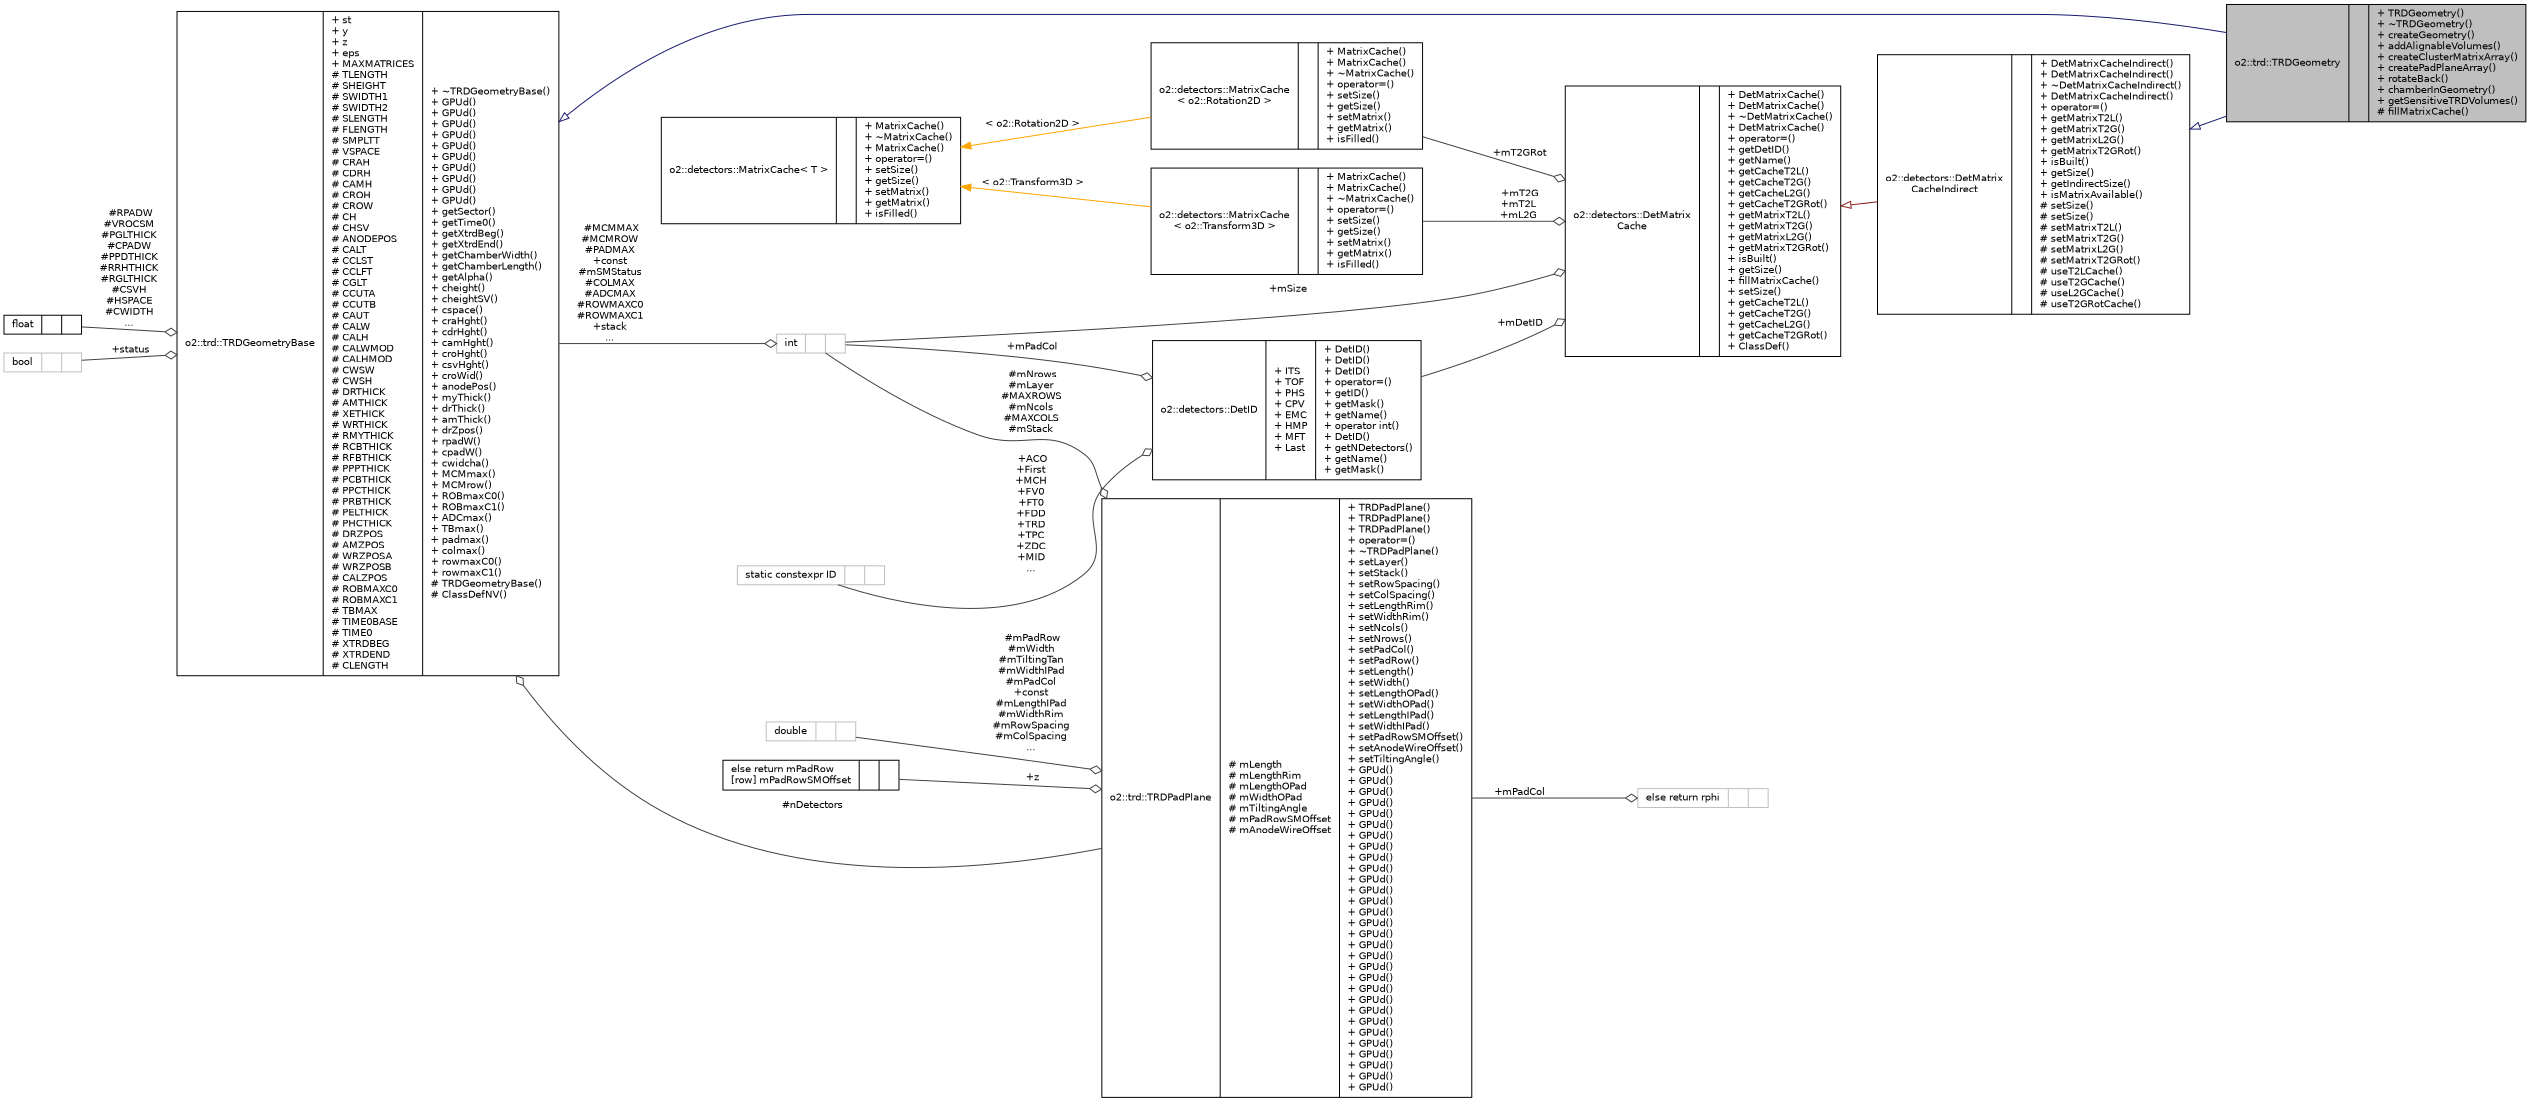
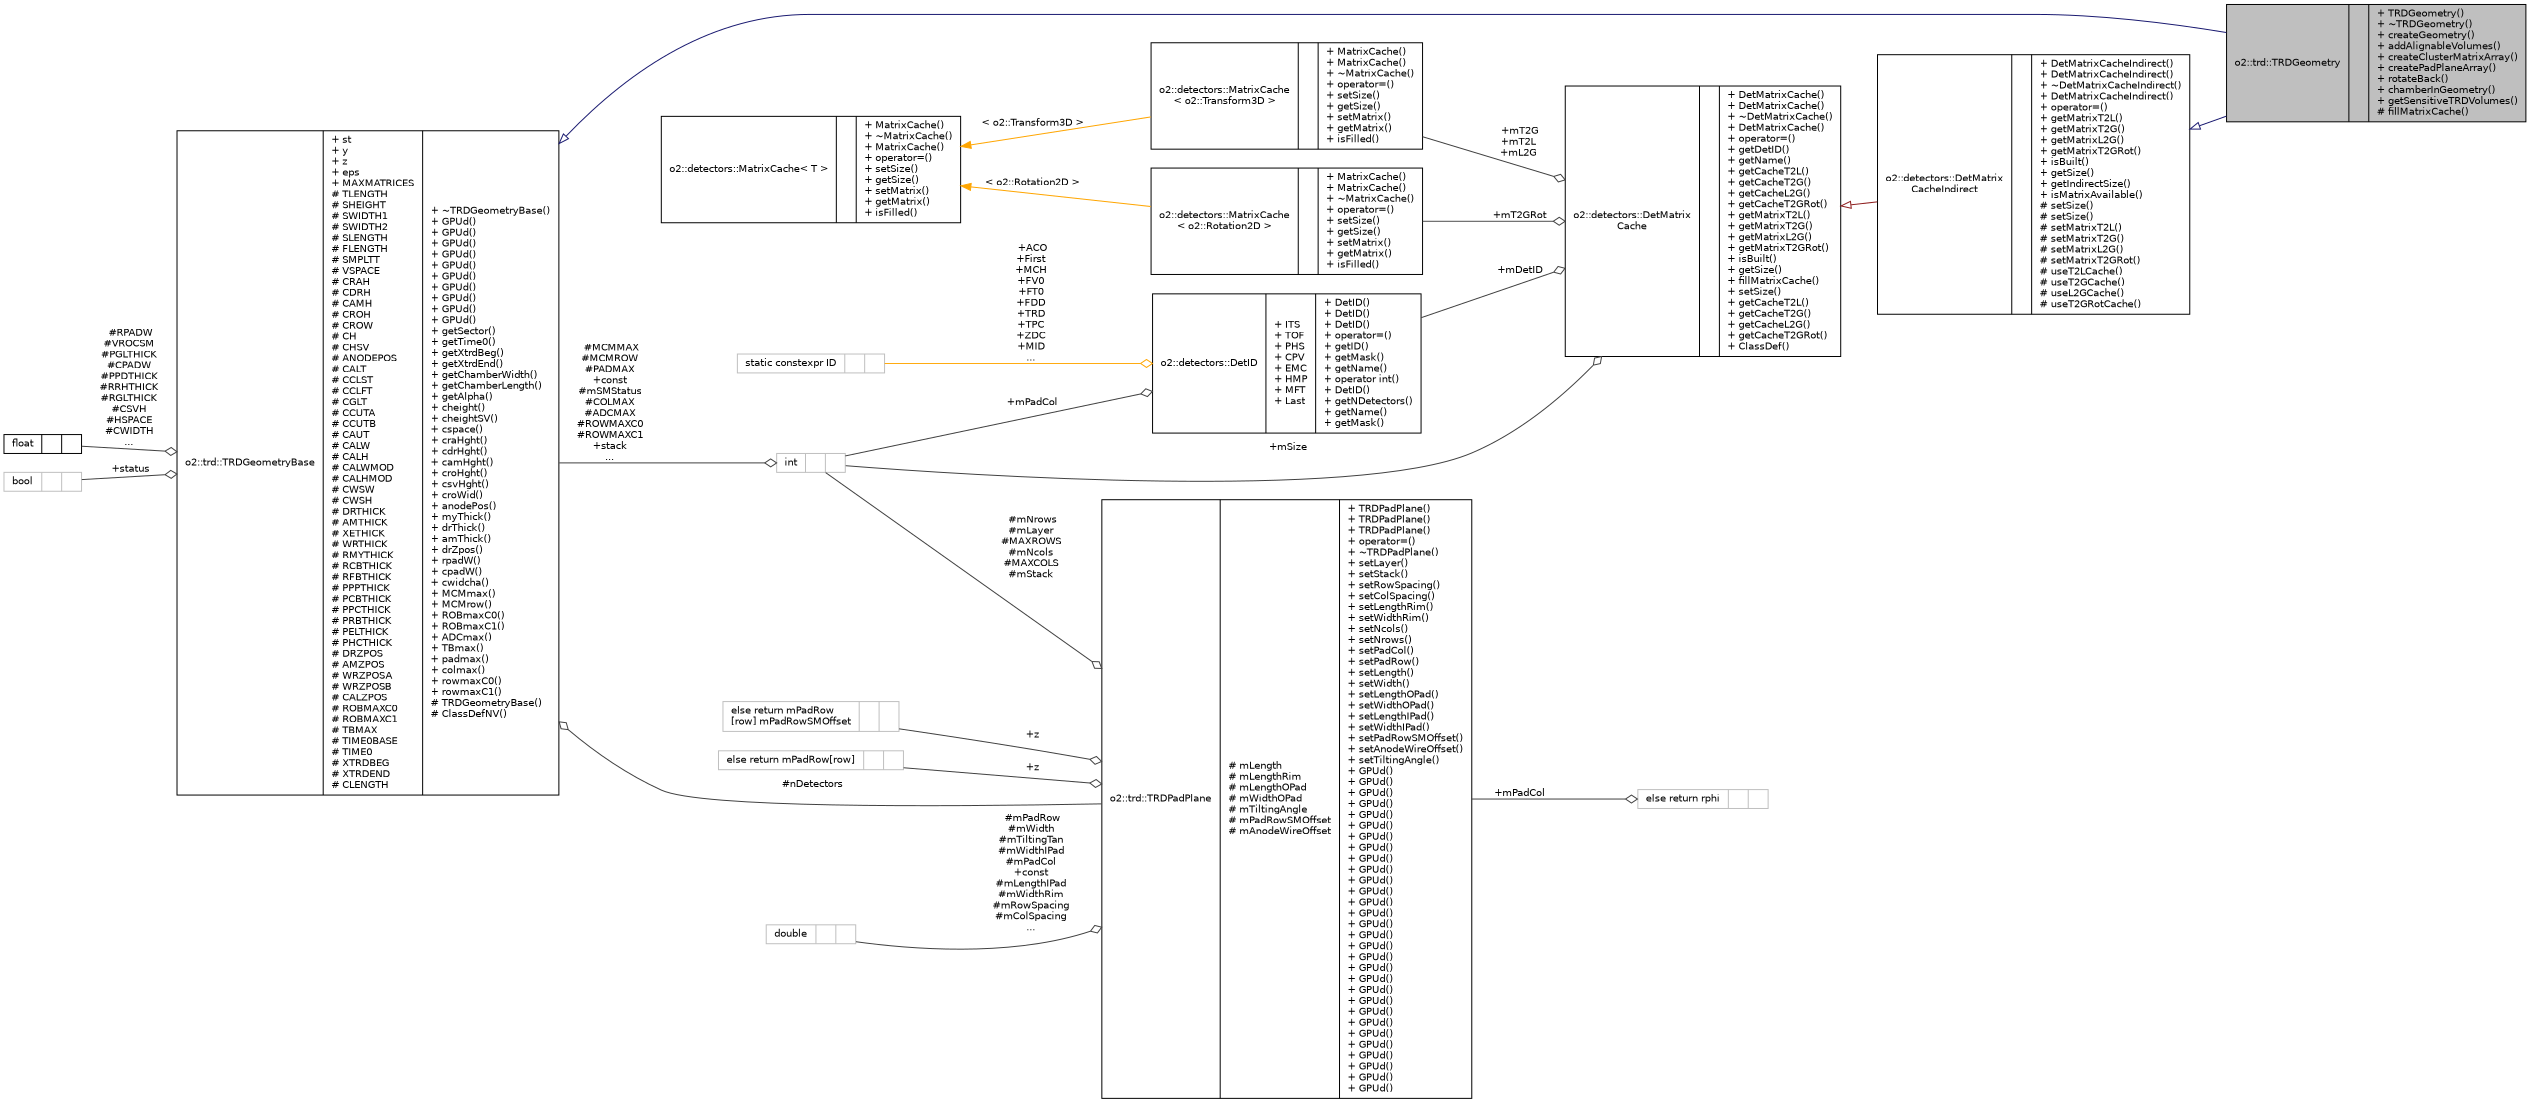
(1034, 599) -> (1013, 363)
none -> (811, 760)
(811, 775) -> (811, 716)
